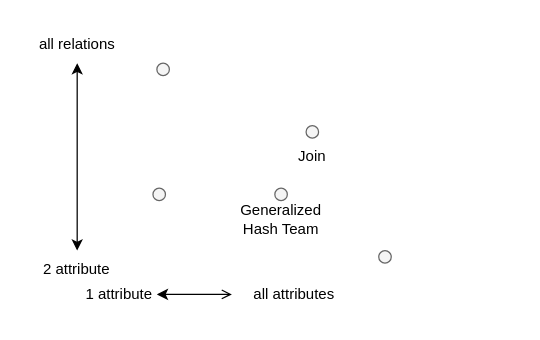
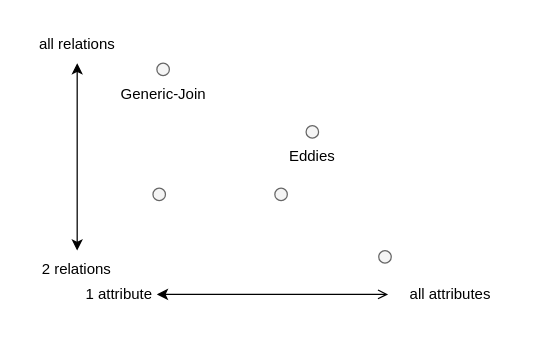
none -> (163, 94)
(313, 157) -> (313, 157)
(281, 219) -> none
(77, 269) -> (77, 269)
(294, 294) -> (451, 294)
